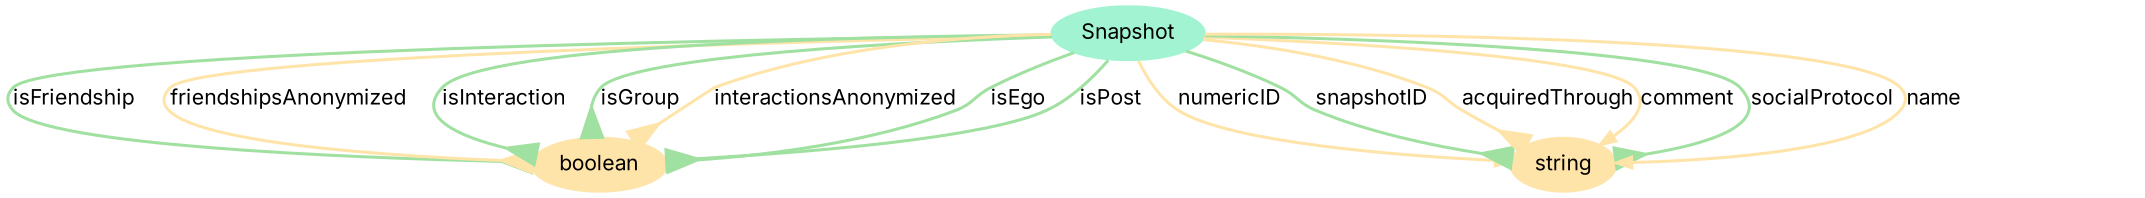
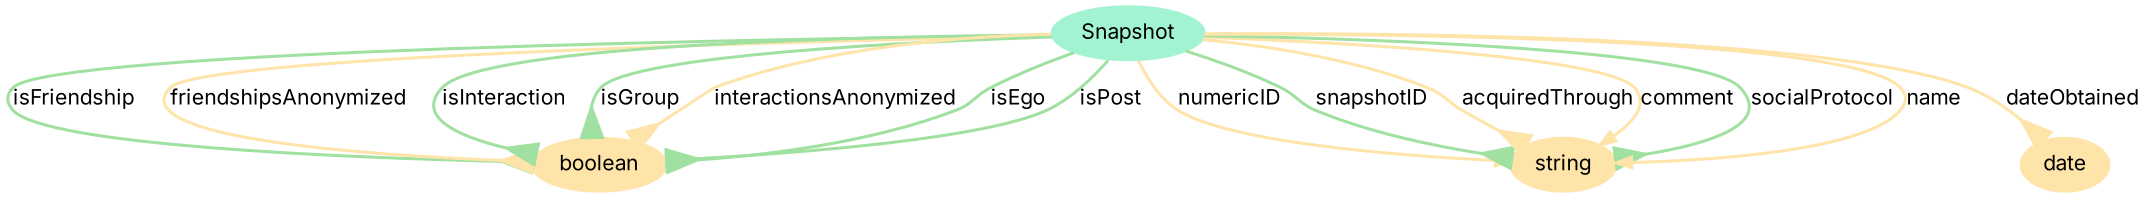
none -> (2065, 165)
